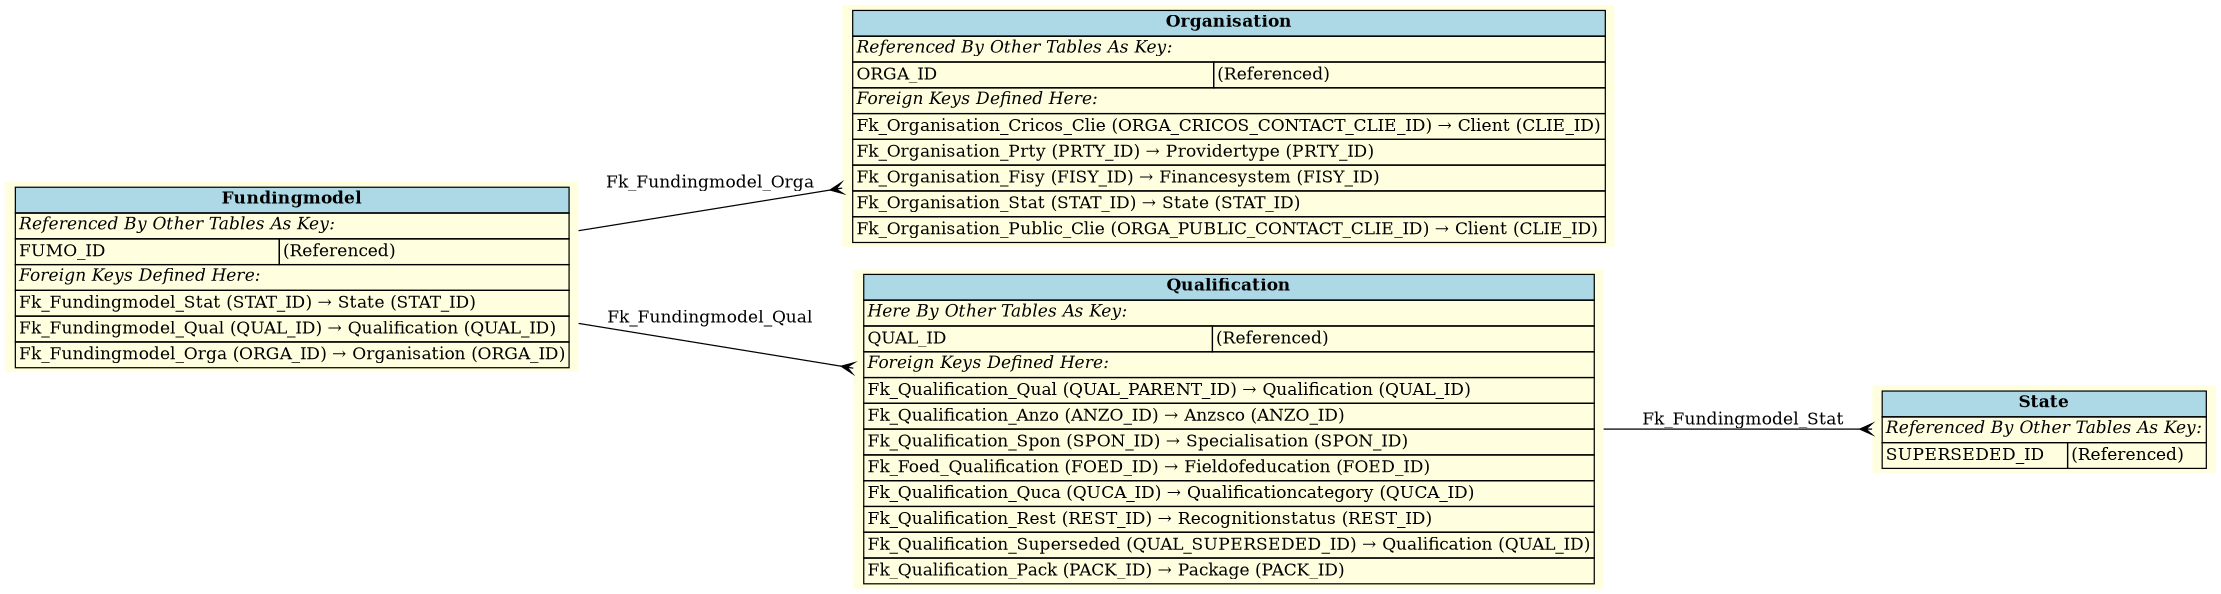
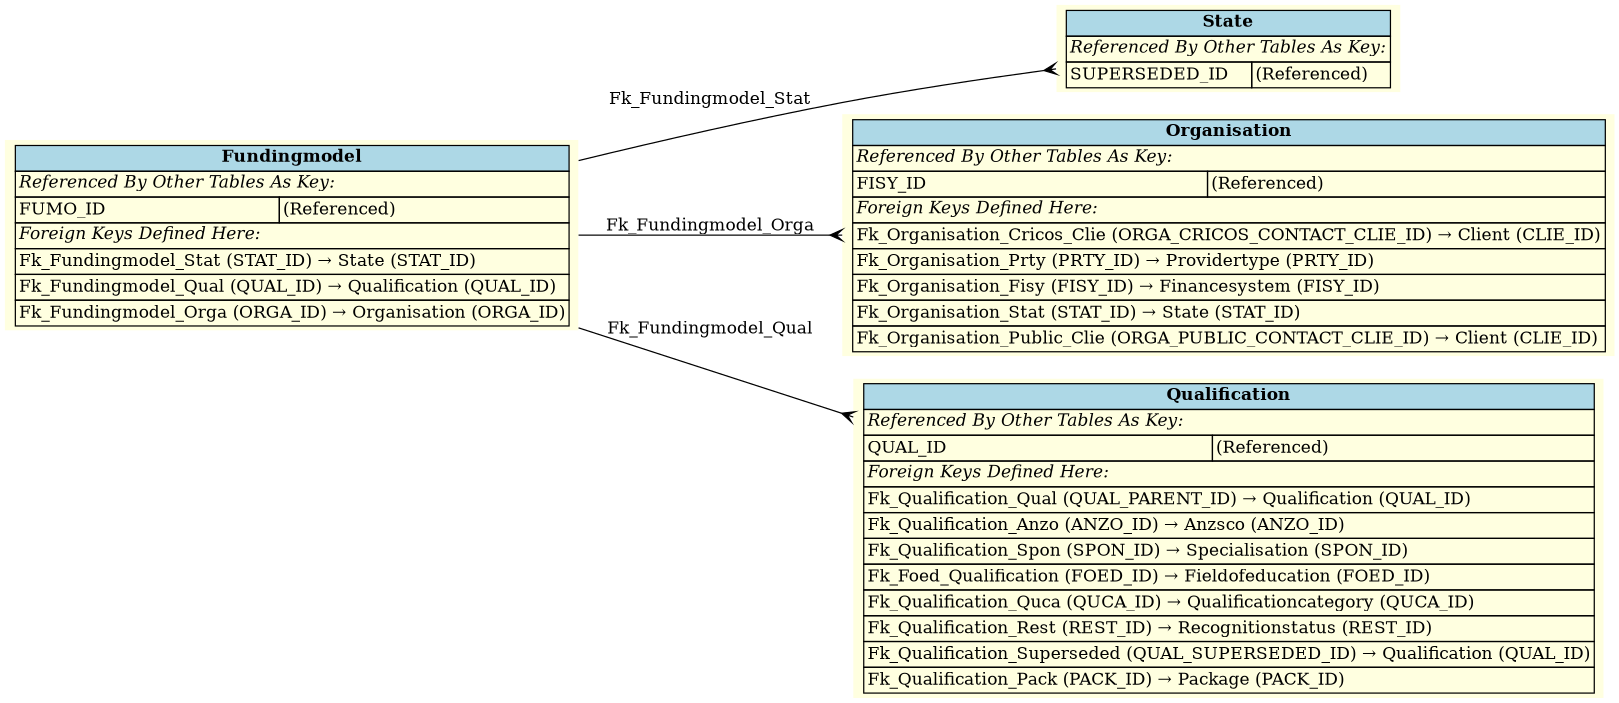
(898, 74) -> (892, 184)
(998, 311) -> (1026, 421)
(1732, 429) -> (810, 109)
